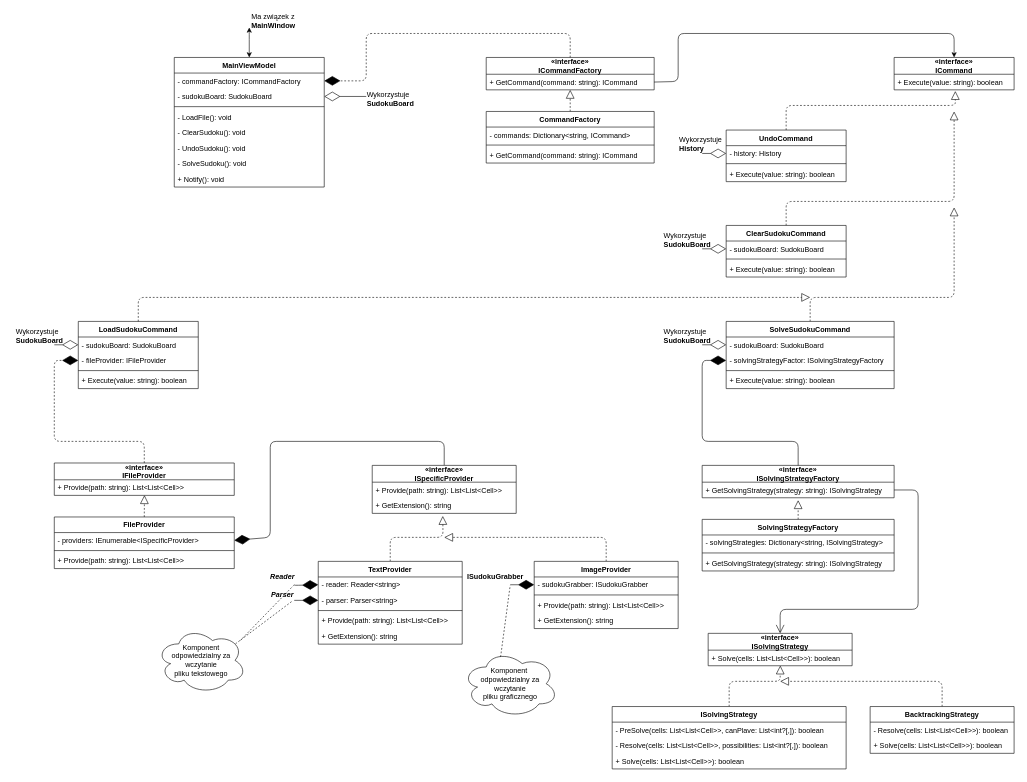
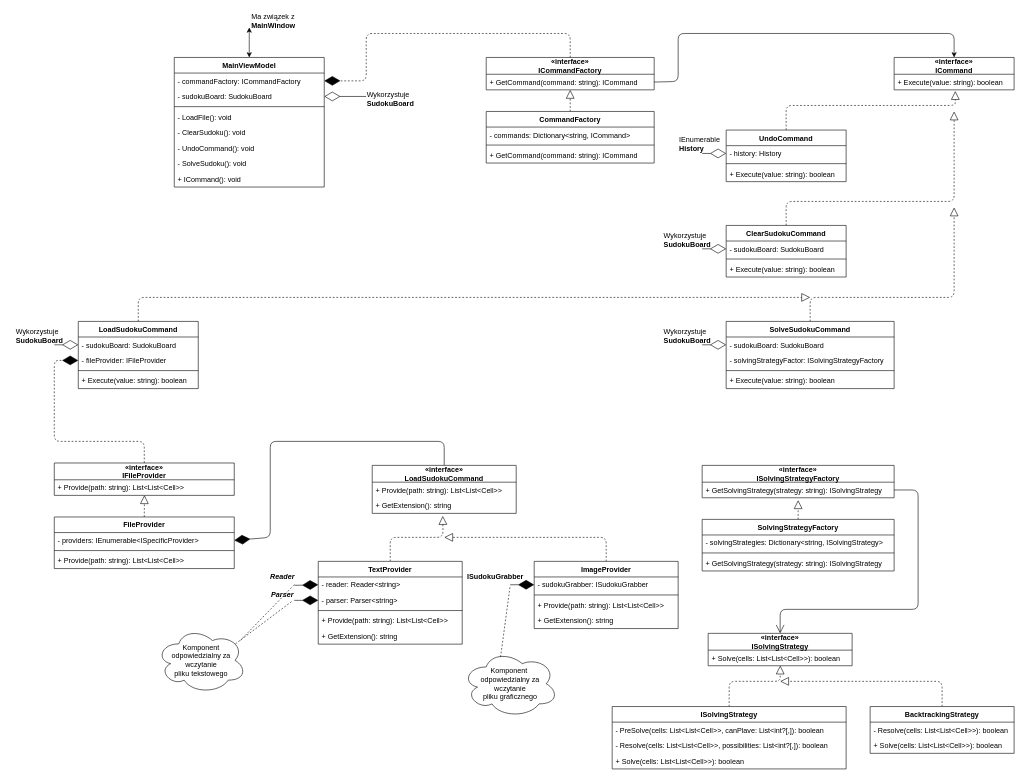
(704, 144) -> (701, 144)
(214, 148) -> (216, 148)
(205, 179) -> (210, 179)
(747, 441) -> none
(444, 470) -> (444, 470)
